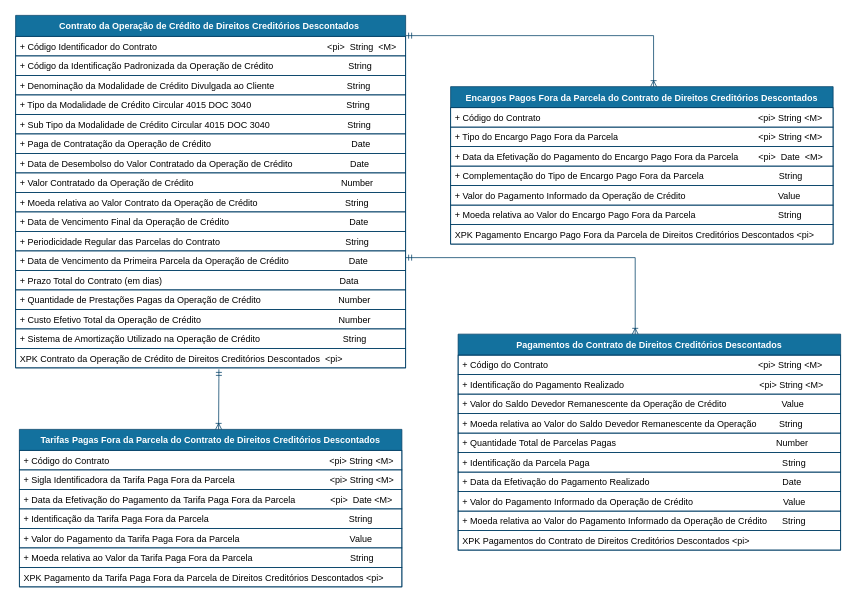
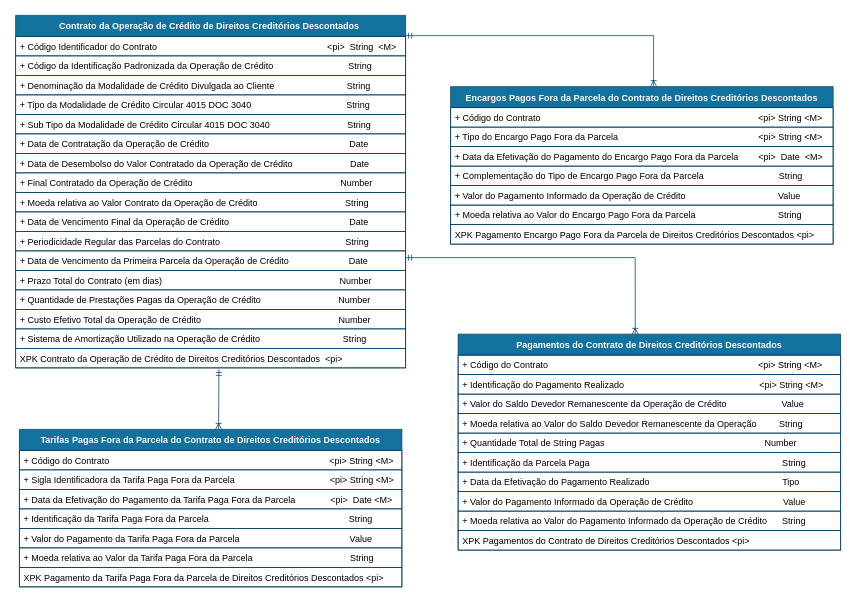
(239, 144) -> (239, 144)
(243, 183) -> (242, 183)
(246, 281) -> (251, 281)
(682, 443) -> (677, 443)
(673, 482) -> (672, 482)
